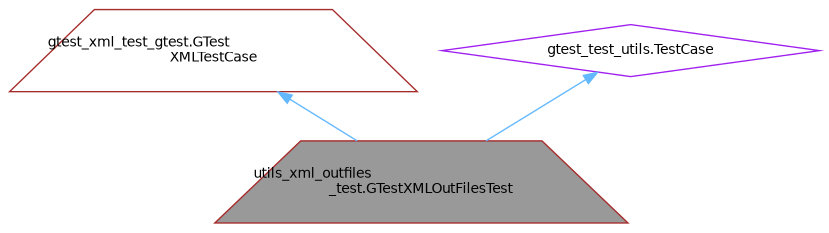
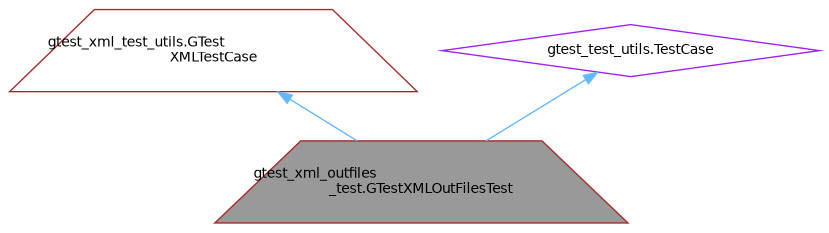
(213, 51) -> (213, 51)
(421, 182) -> (421, 182)
